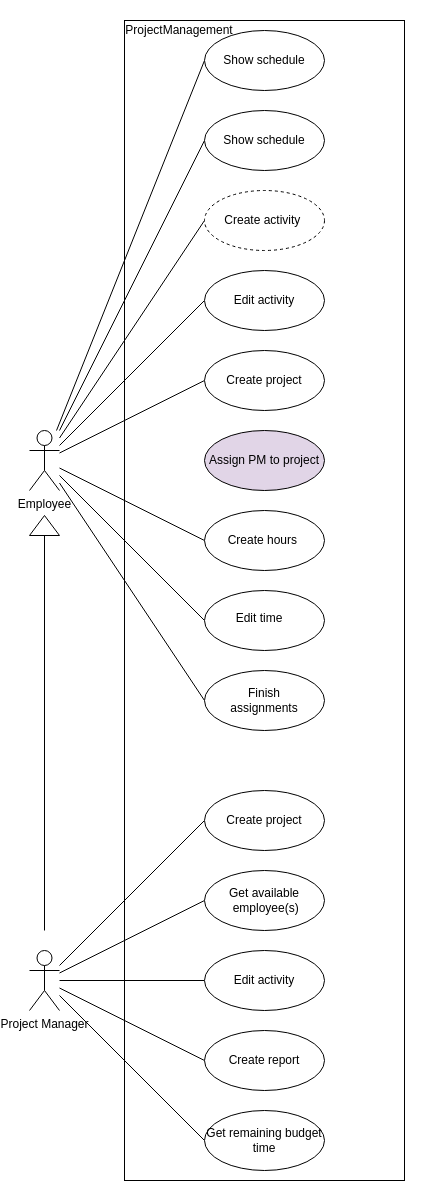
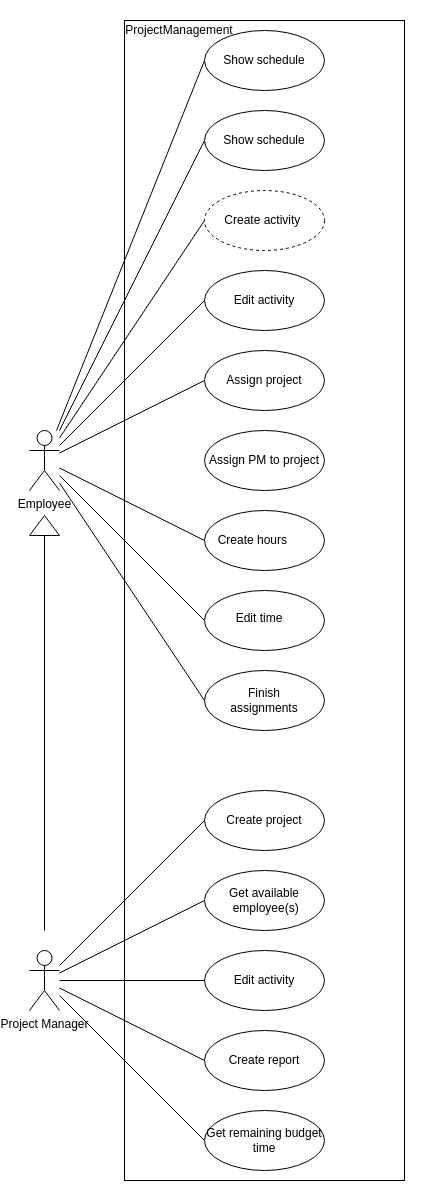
(265, 381) -> (265, 381)
(265, 461) -> (265, 461)
(265, 541) -> (255, 541)
